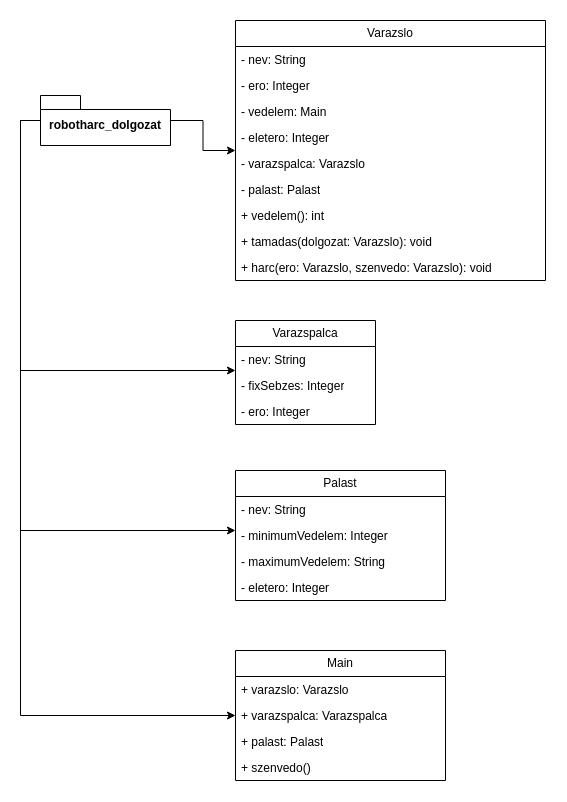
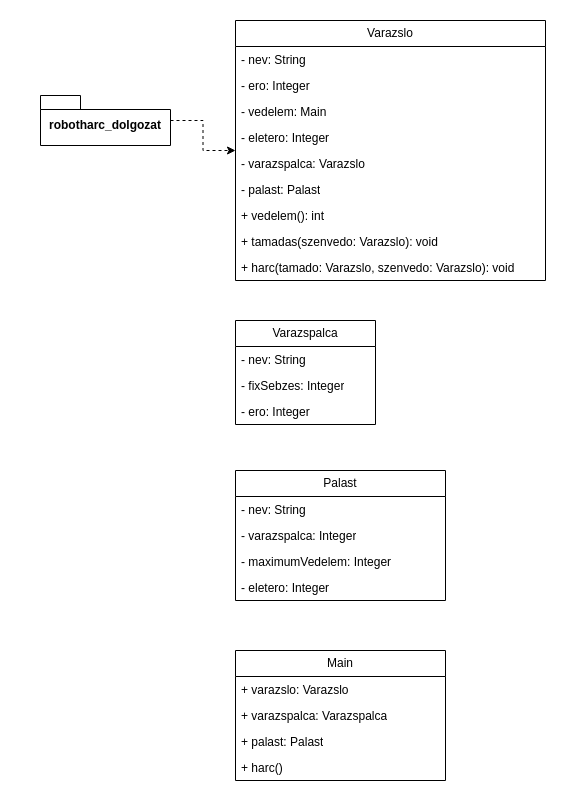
(203, 133) -> (203, 133)
(347, 243) -> (348, 243)
(381, 269) -> (391, 269)
(125, 371) -> none
(125, 531) -> none
(316, 537) -> (309, 537)
(313, 563) -> (318, 563)
(33, 716) -> none
(280, 769) -> (267, 769)
